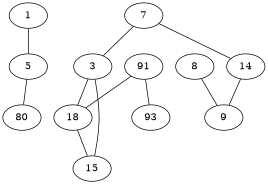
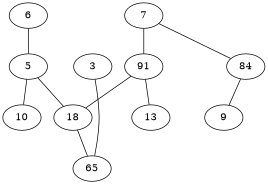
(28, 16) -> (28, 16)
(118, 41) -> (144, 41)
(195, 67) -> none
(246, 67) -> (246, 67)
(83, 92) -> (51, 92)
(22, 118) -> (22, 118)
(151, 118) -> (151, 118)
(92, 169) -> (92, 169)
